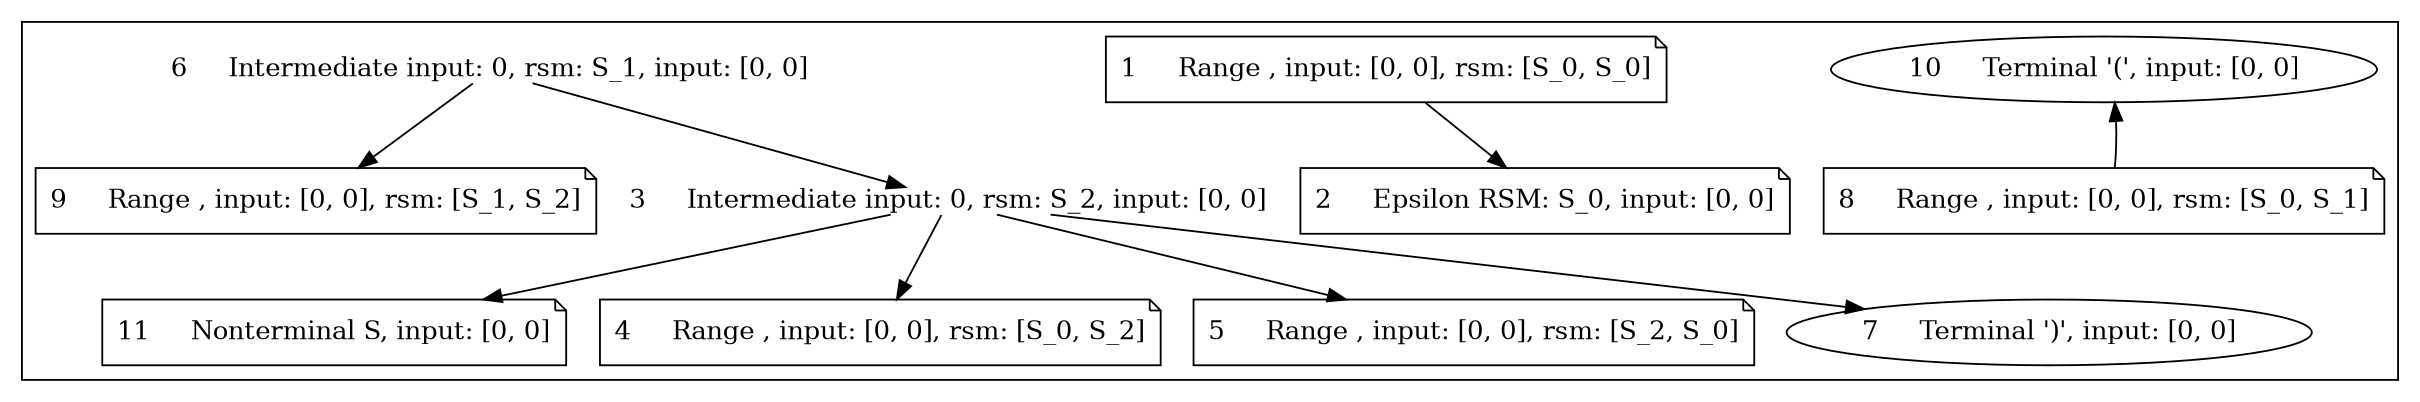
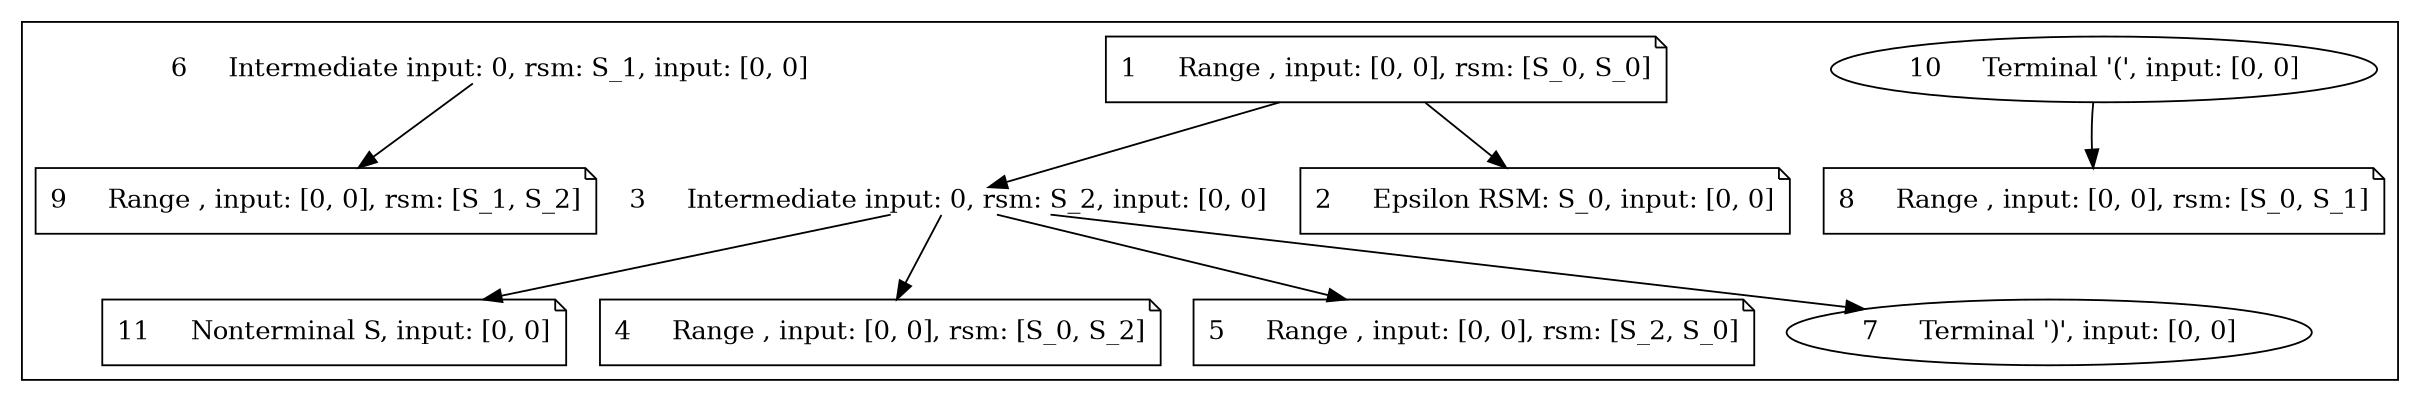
(710, 133) -> (1143, 142)
(2116, 145) -> (2092, 126)
